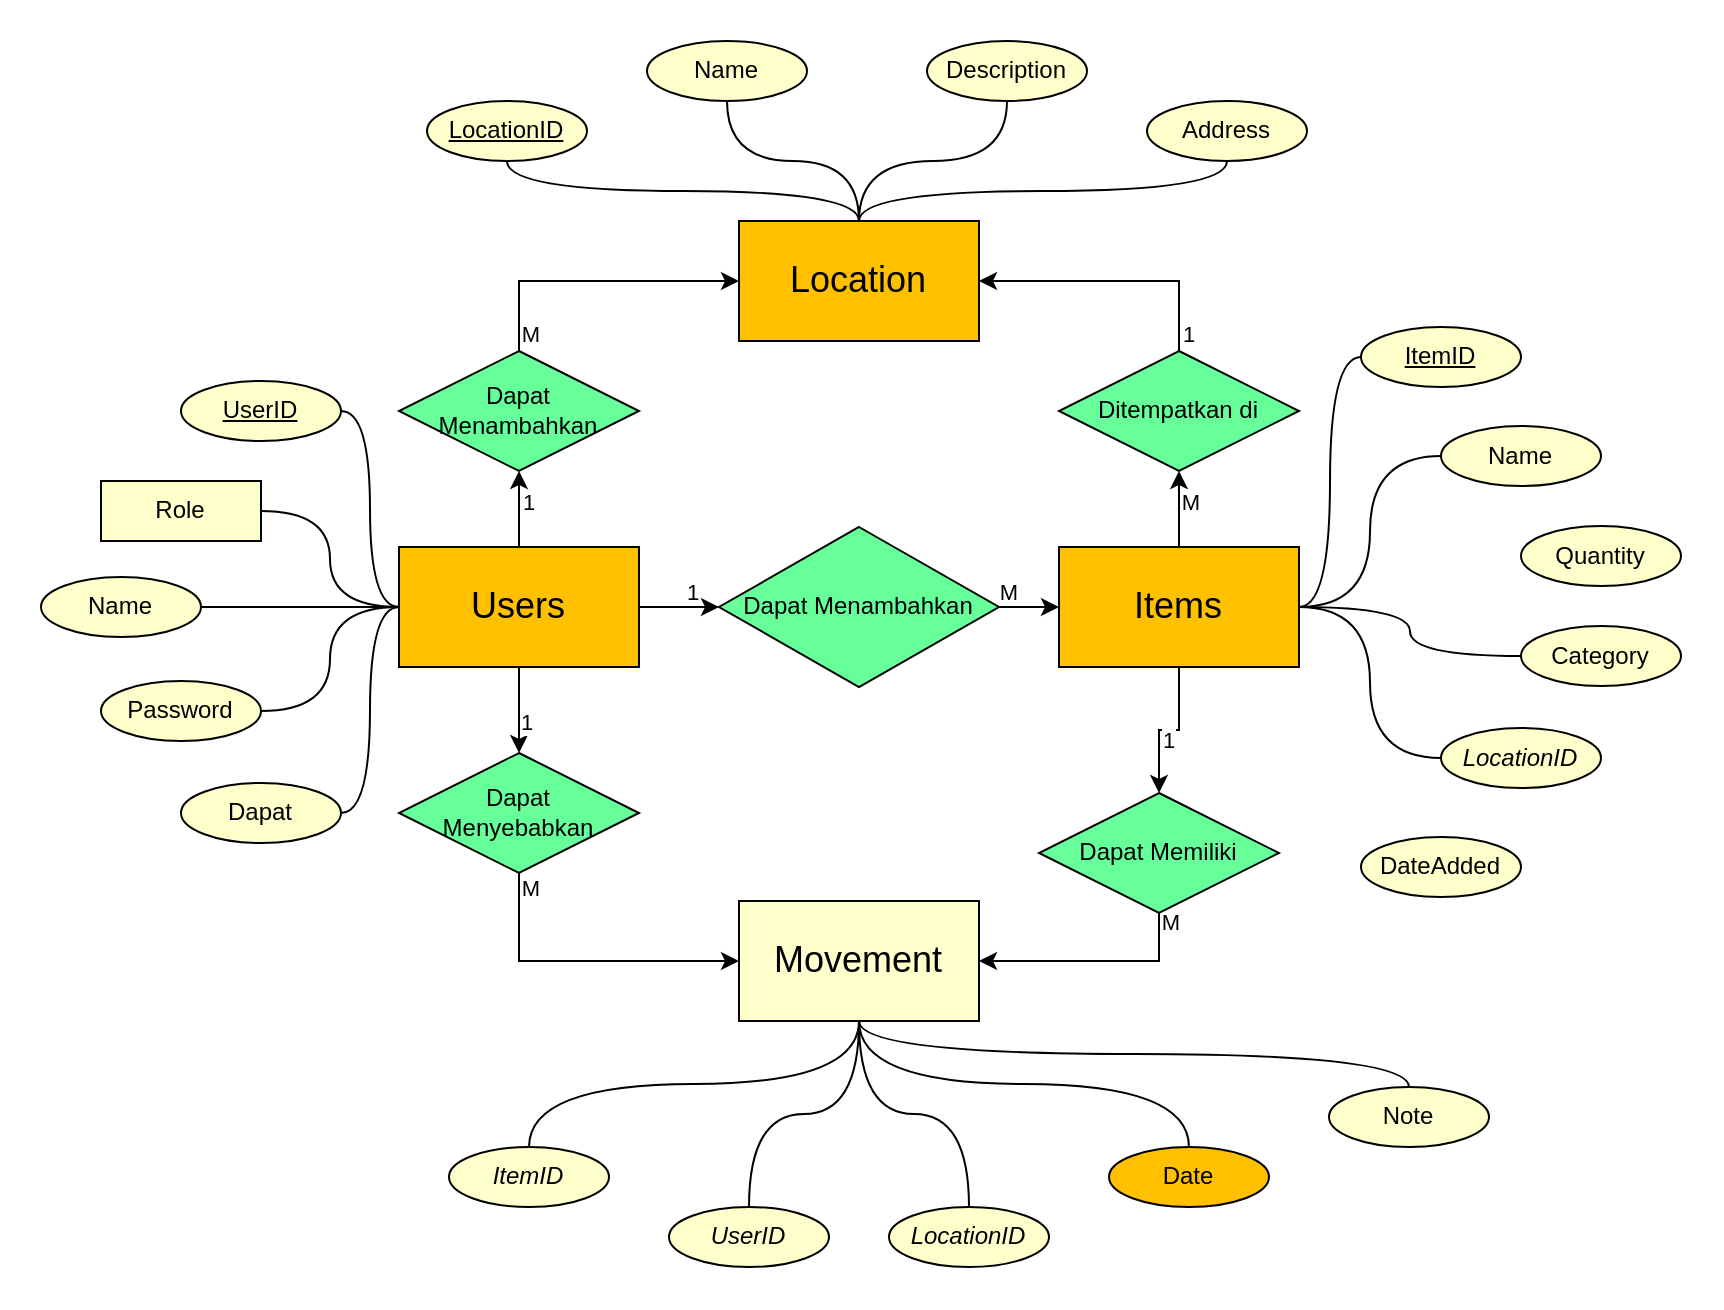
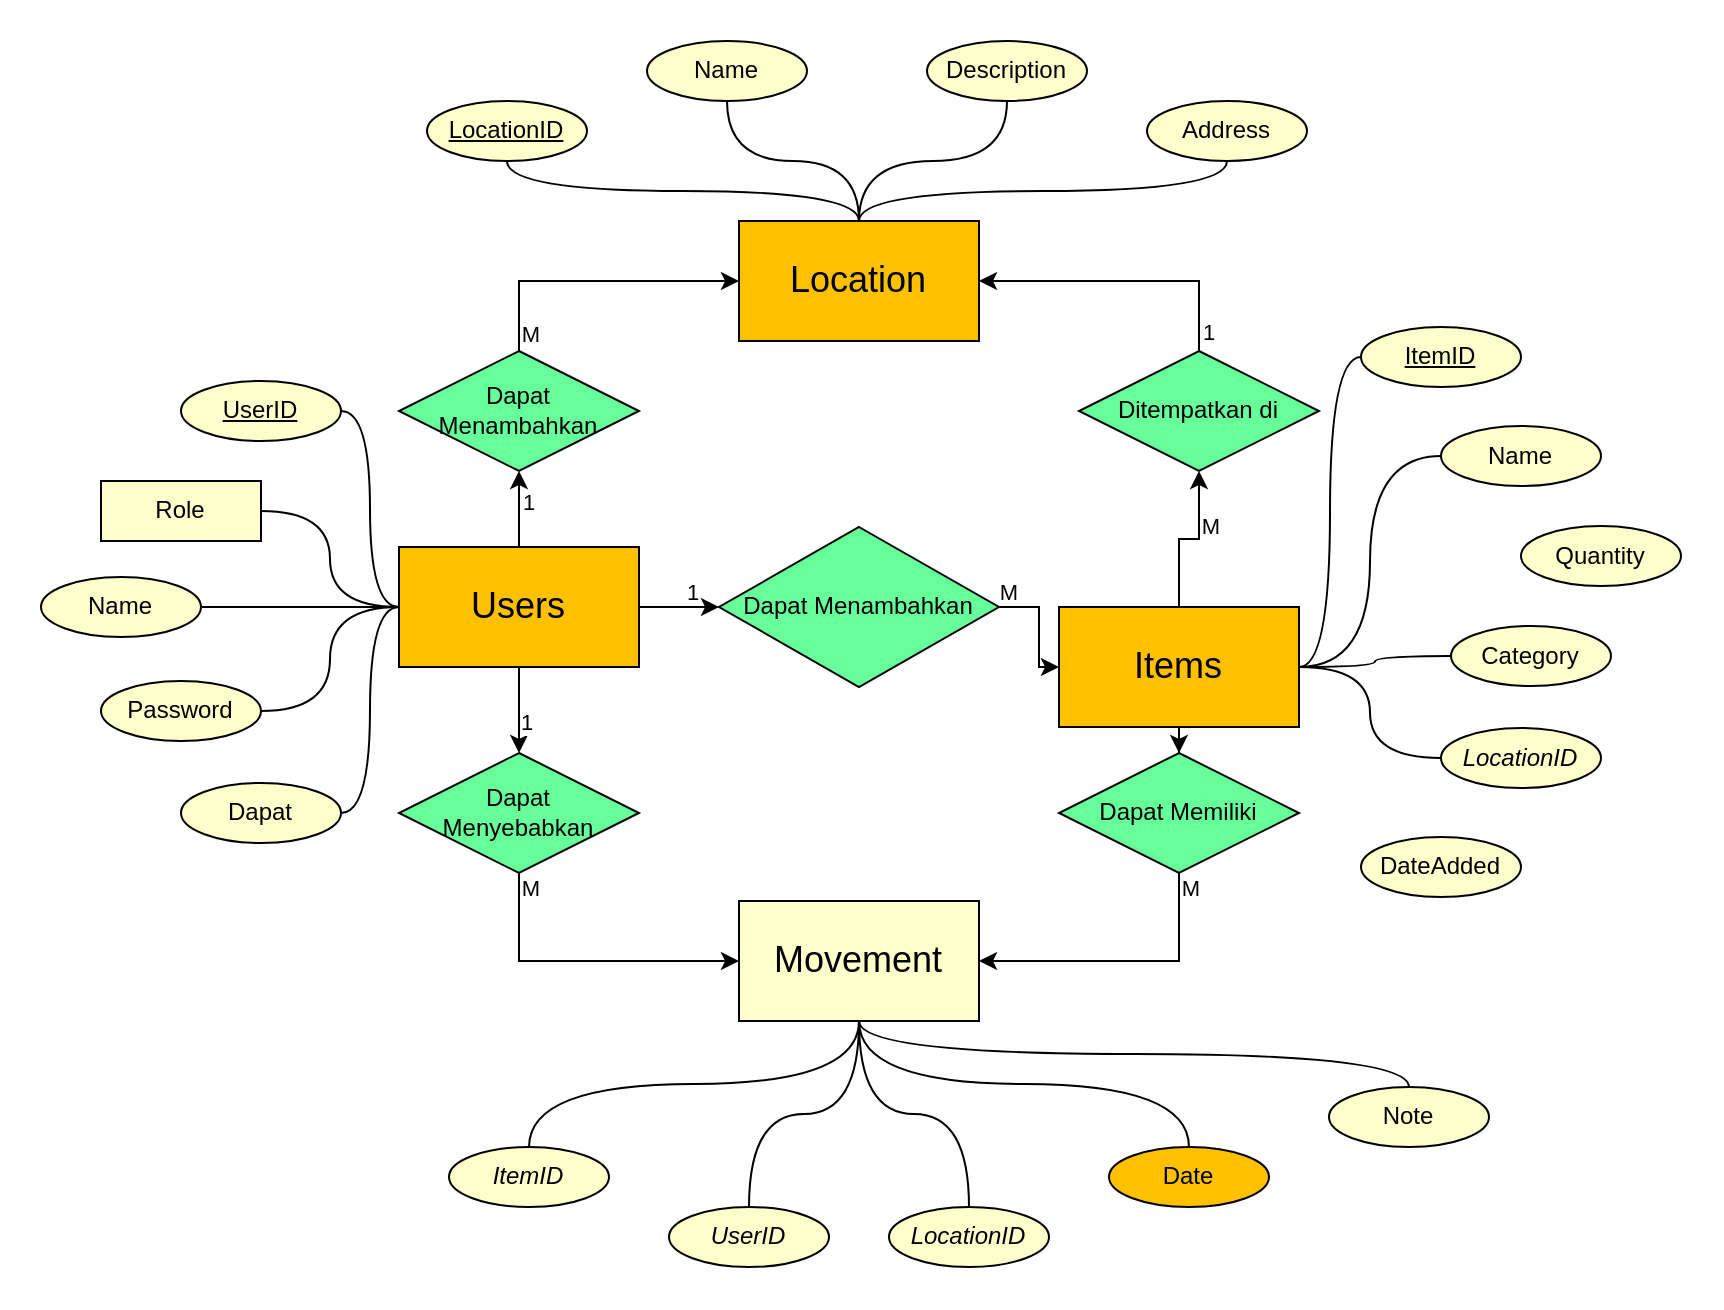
(1179, 411) -> (1199, 411)
(1179, 607) -> (1179, 667)
(1601, 656) -> (1531, 656)
(1159, 853) -> (1179, 813)
